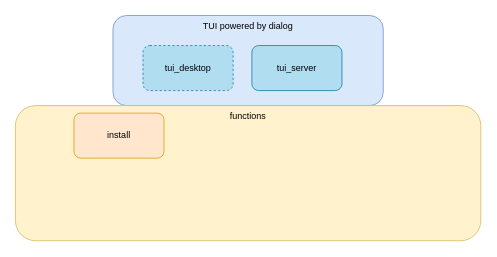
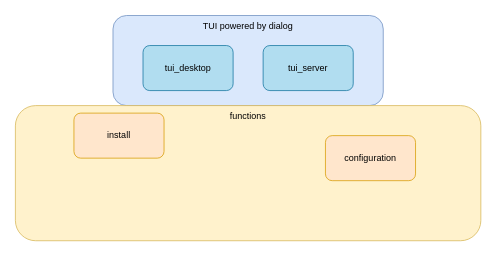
(188, 68) -> (188, 68)
(297, 68) -> (308, 68)
none -> (370, 158)
